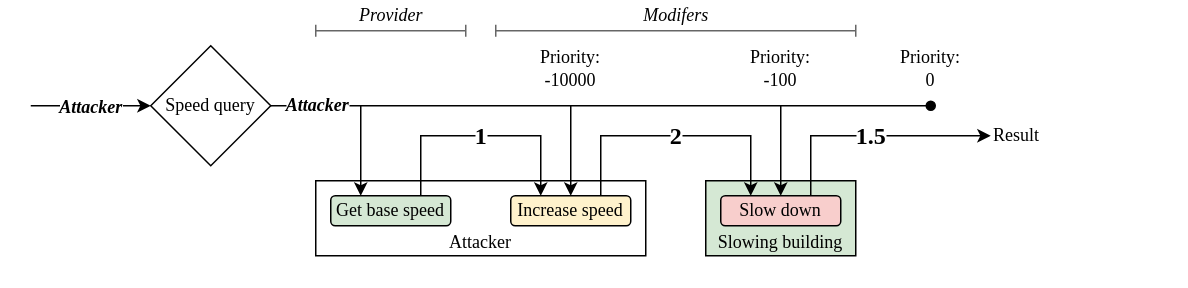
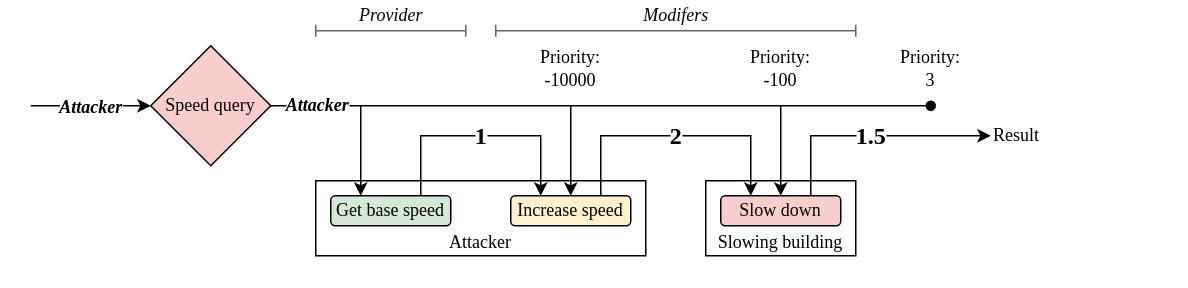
(931, 68) -> (931, 68)
(211, 106) -> (211, 106)
(781, 240) -> (781, 240)
